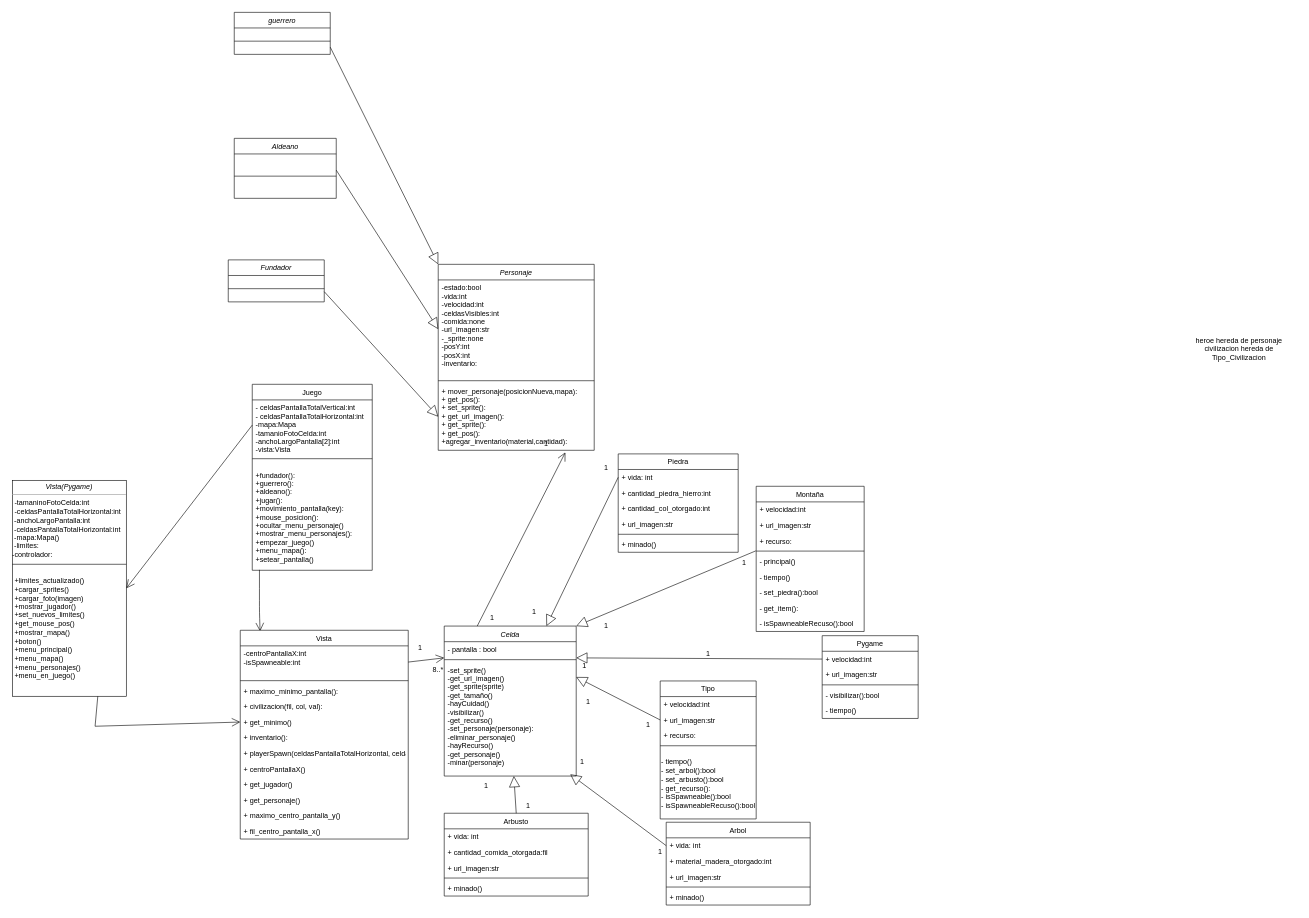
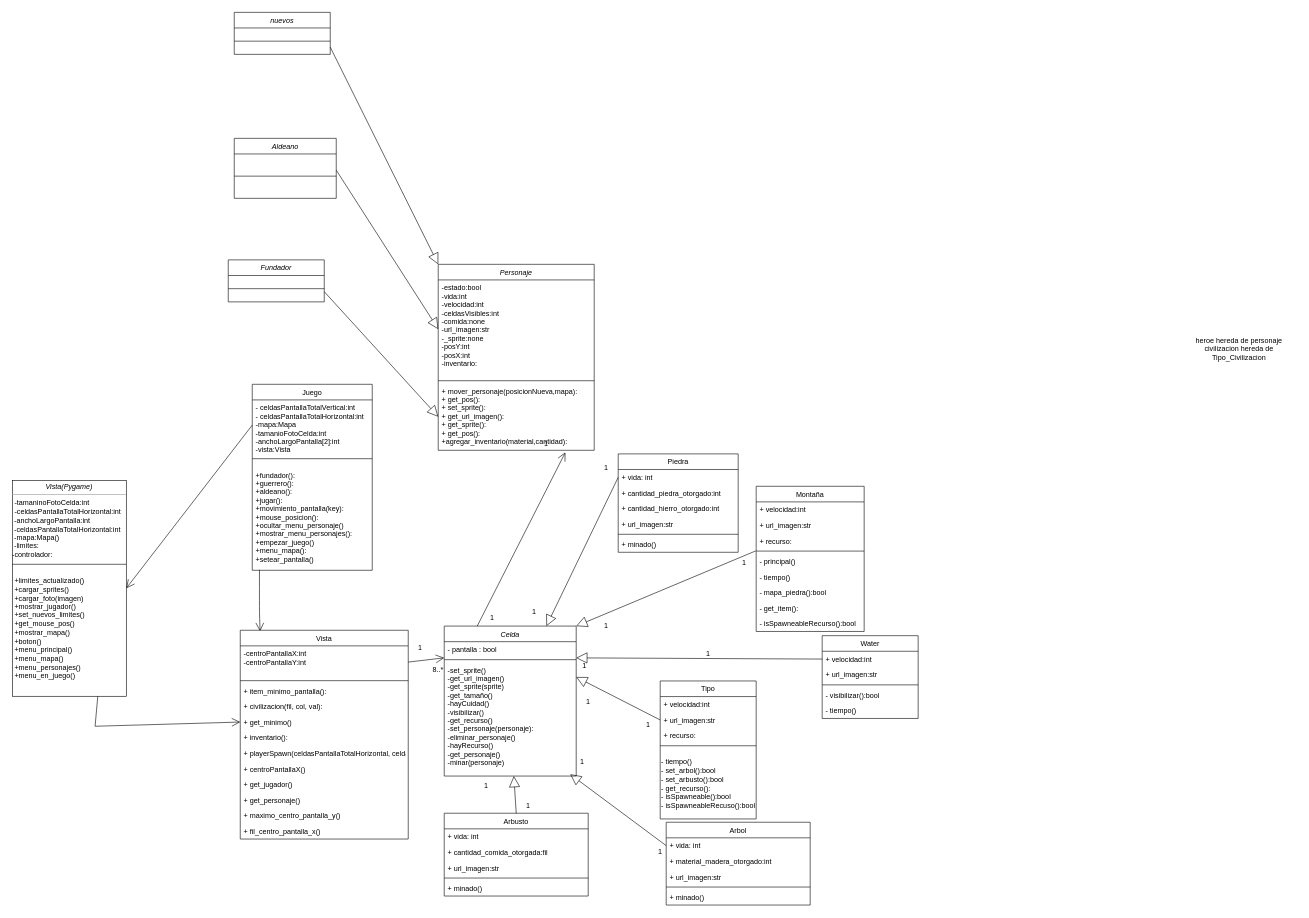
(282, 20) -> (282, 20)
(672, 493) -> (677, 493)
(671, 509) -> (677, 509)
(794, 593) -> (796, 593)
(809, 624) -> (811, 624)
(870, 644) -> (870, 644)
(280, 654) -> (280, 654)
(291, 691) -> (287, 691)
